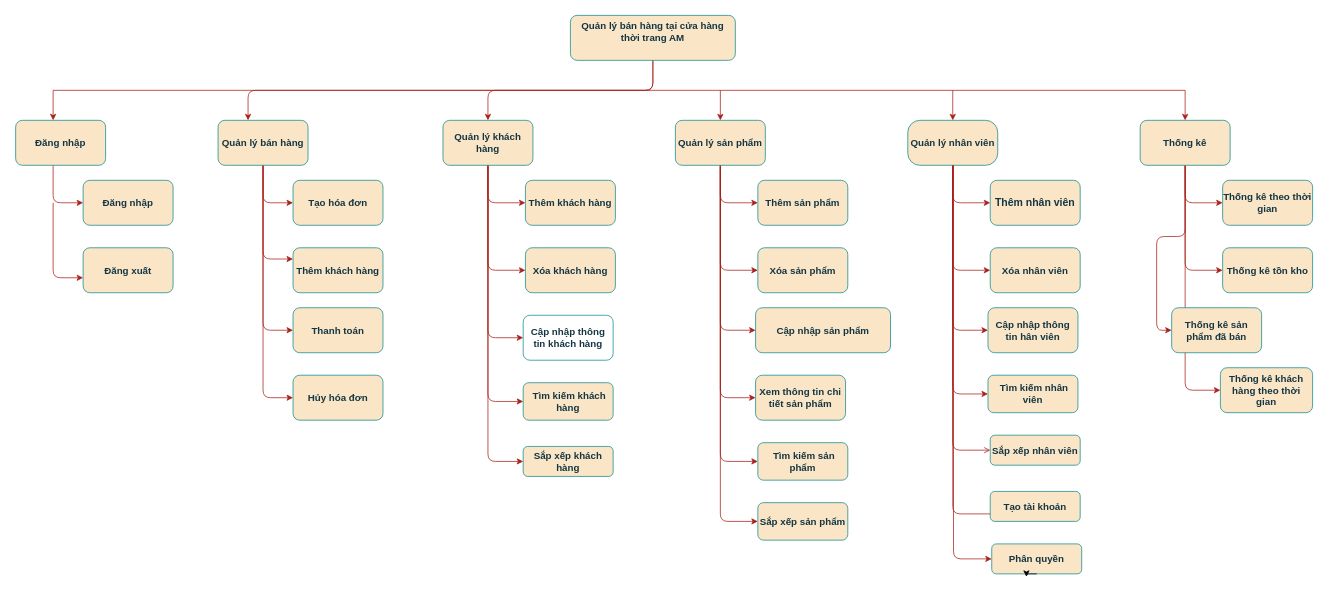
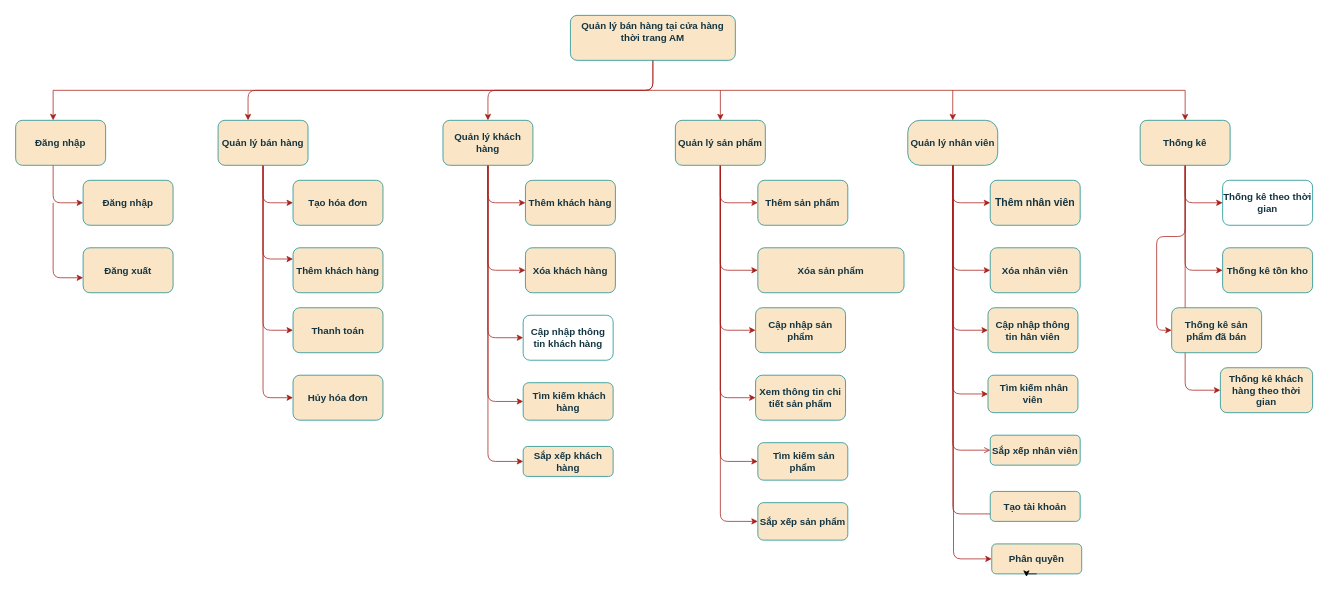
(1268, 203) -> (1268, 203)
(803, 270) -> (831, 270)
(823, 330) -> (801, 330)
